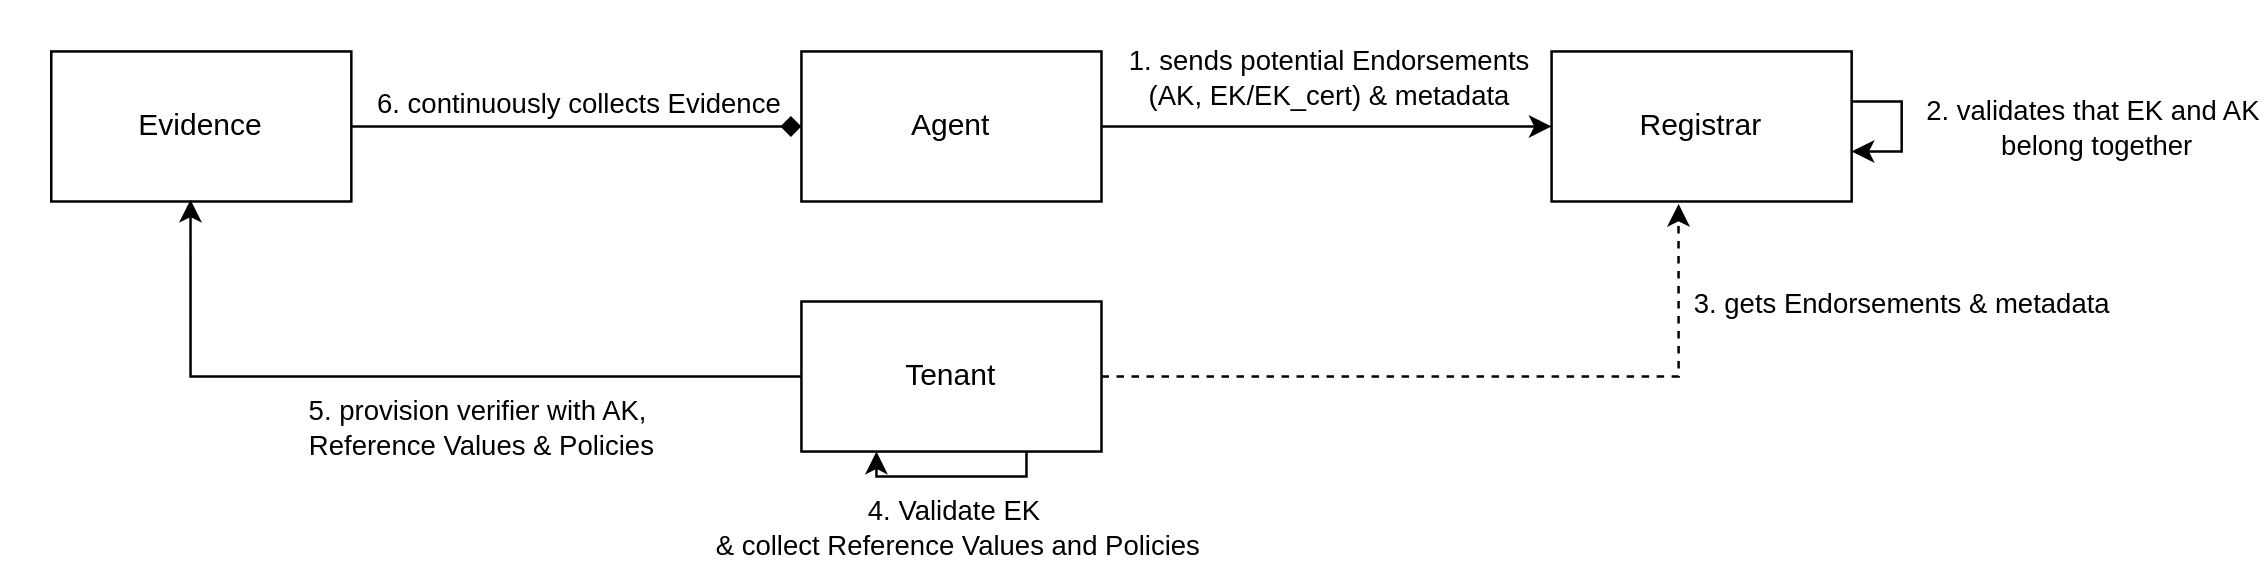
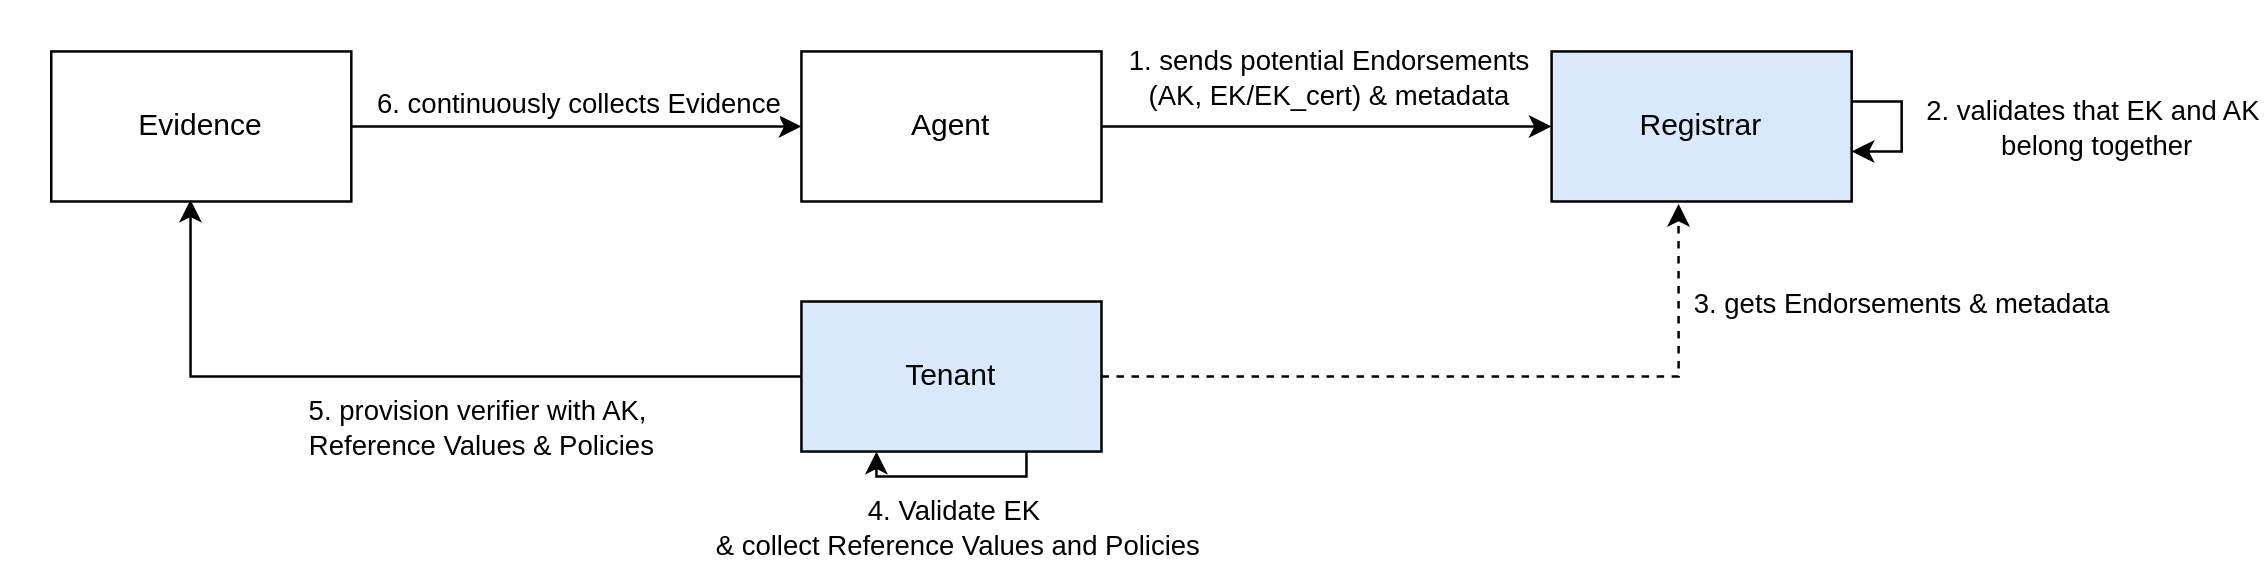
(781, 126) -> (782, 126)
(1701, 126) -> (1701, 126)
(951, 376) -> (951, 376)
